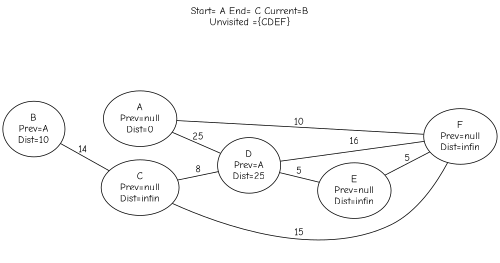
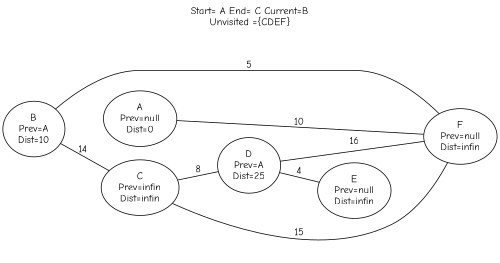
(196, 143) -> none
(407, 164) -> (249, 70)
(299, 171) -> (299, 171)
(140, 188) -> (140, 188)
